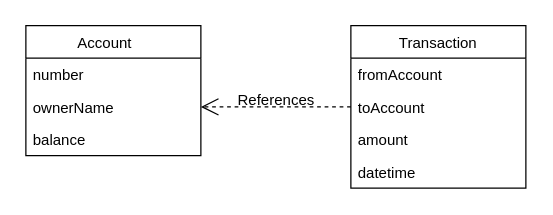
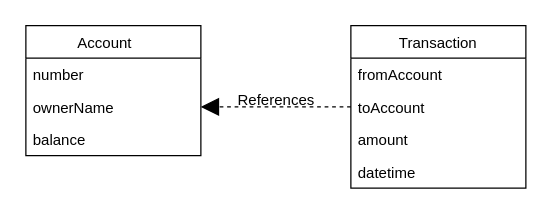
(212, 107) -> (219, 107)
